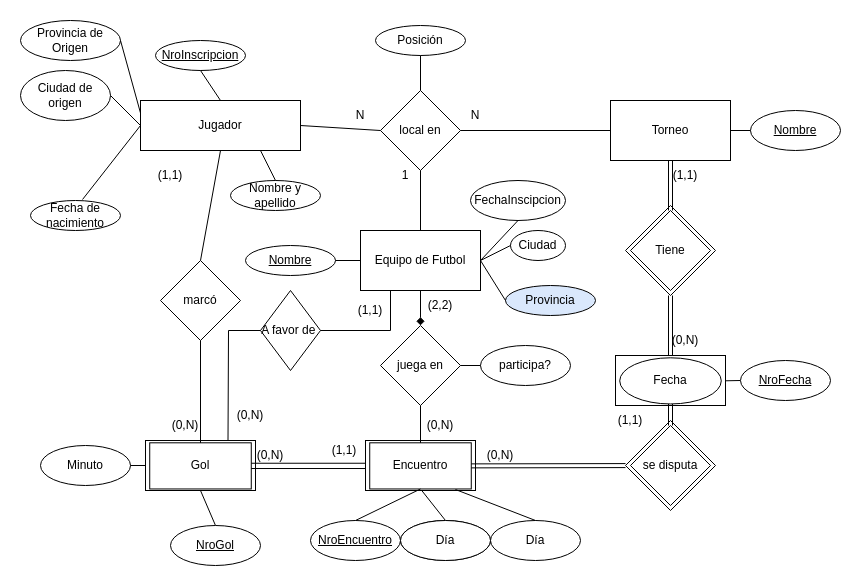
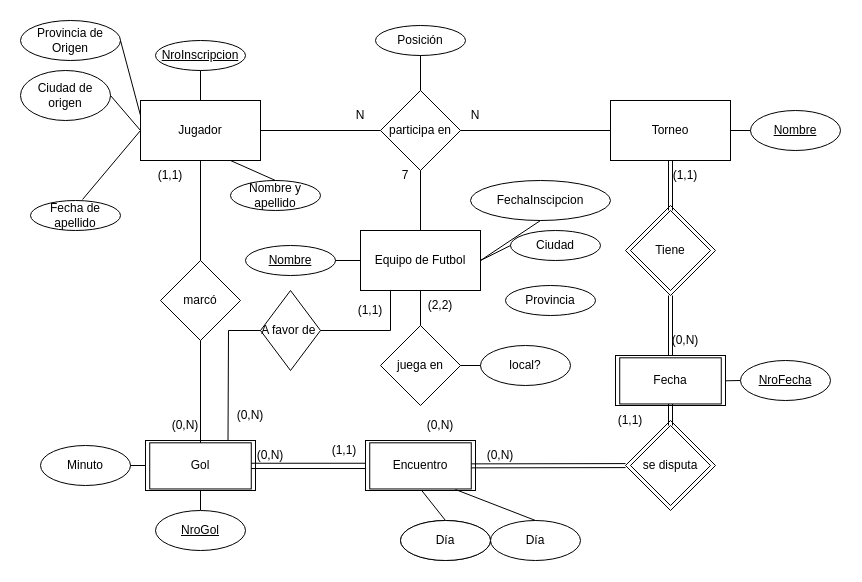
(221, 126) -> (201, 131)
(421, 131) -> (421, 131)
(406, 176) -> (406, 176)
(518, 201) -> (541, 201)
(76, 216) -> (76, 216)
(538, 246) -> (556, 246)
(493, 281) -> none
(551, 301) -> (551, 301)
(421, 317) -> (421, 320)
(526, 366) -> (526, 366)
(671, 381) -> (671, 381)
(421, 424) -> none
(387, 505) -> none
(356, 541) -> none
(216, 546) -> (201, 531)
